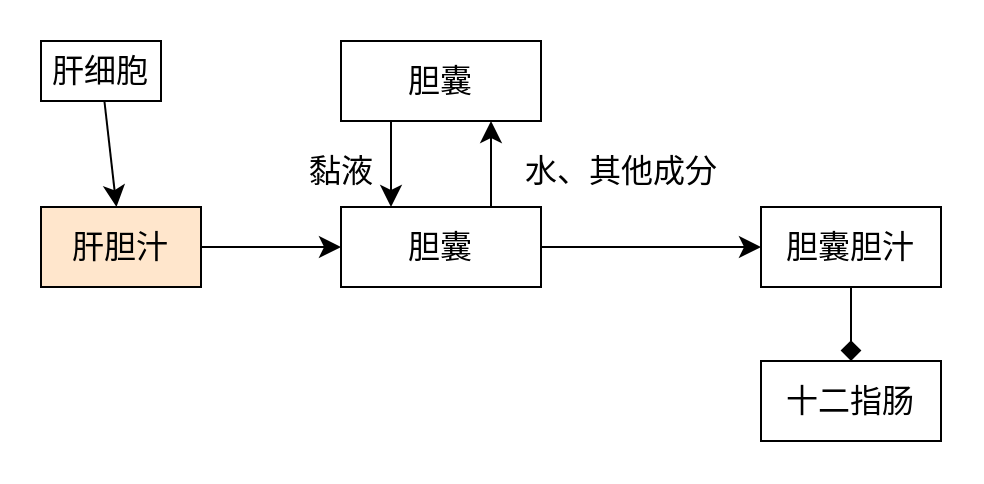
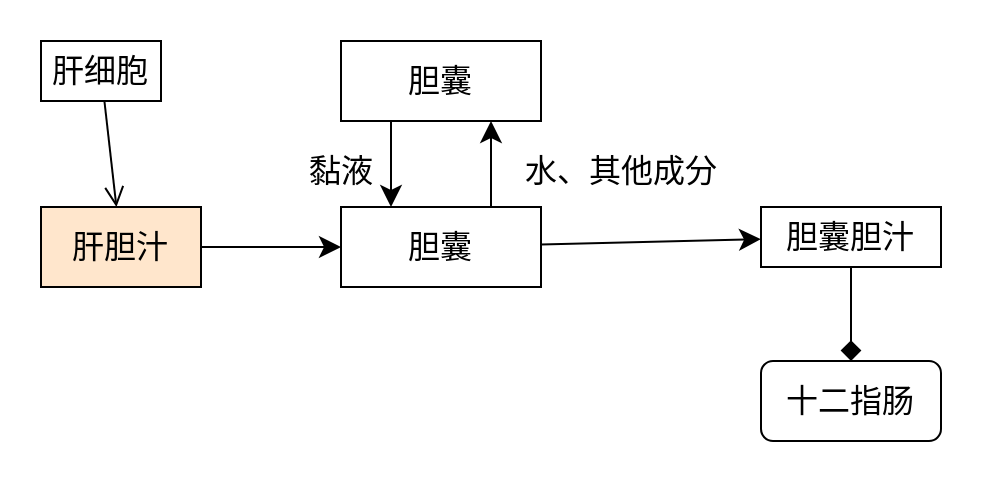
(114, 189) -> (115, 193)
(851, 247) -> (851, 237)
(851, 401) -> (851, 401)
